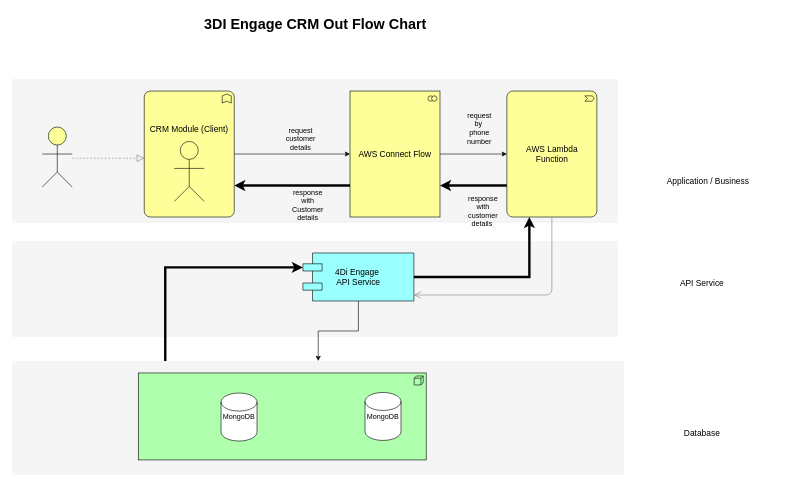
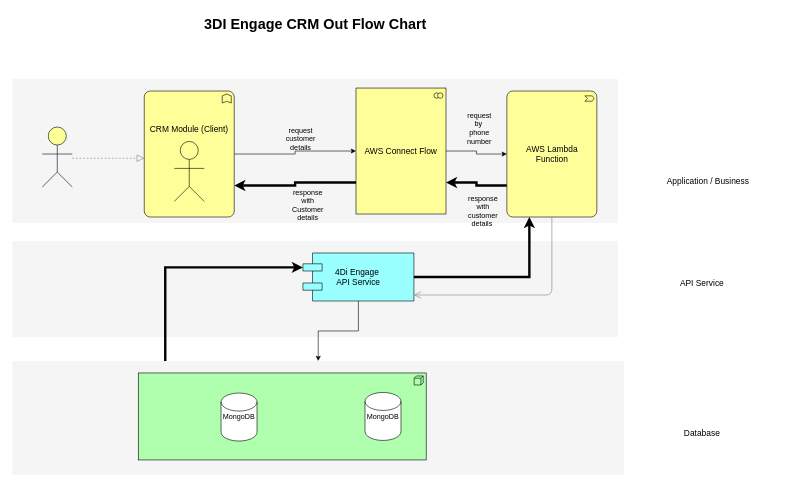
(395, 154) -> (401, 151)
